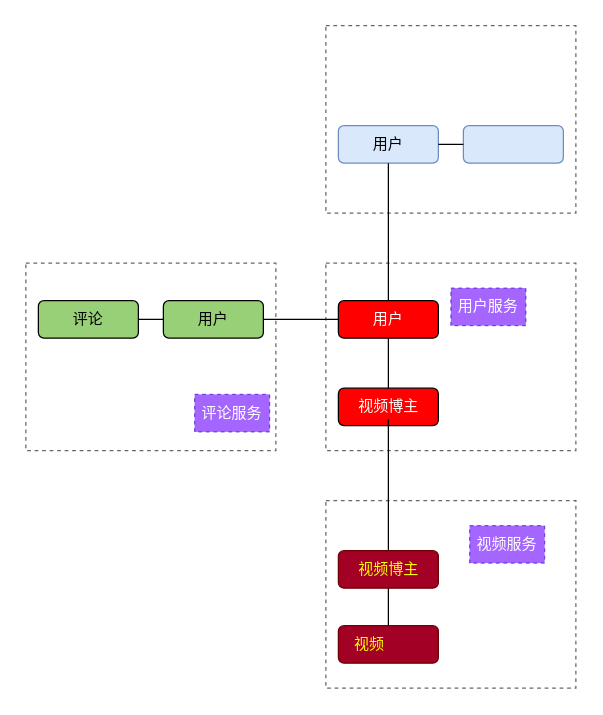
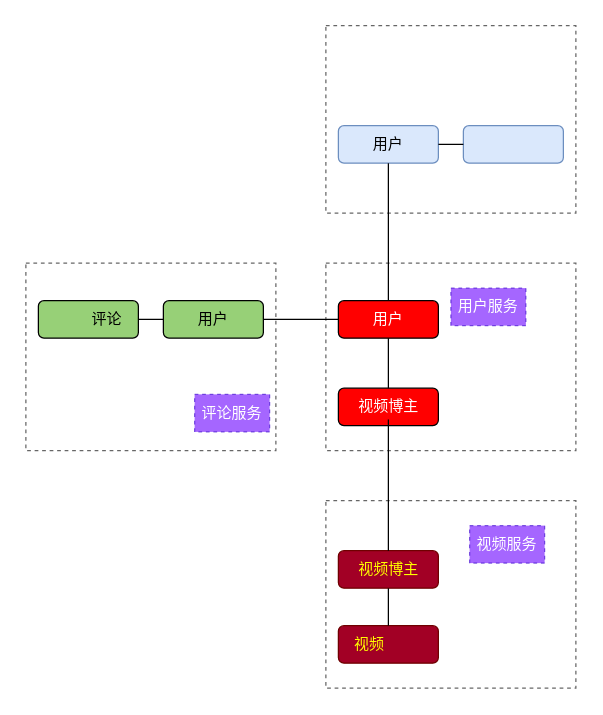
(88, 319) -> (107, 319)
